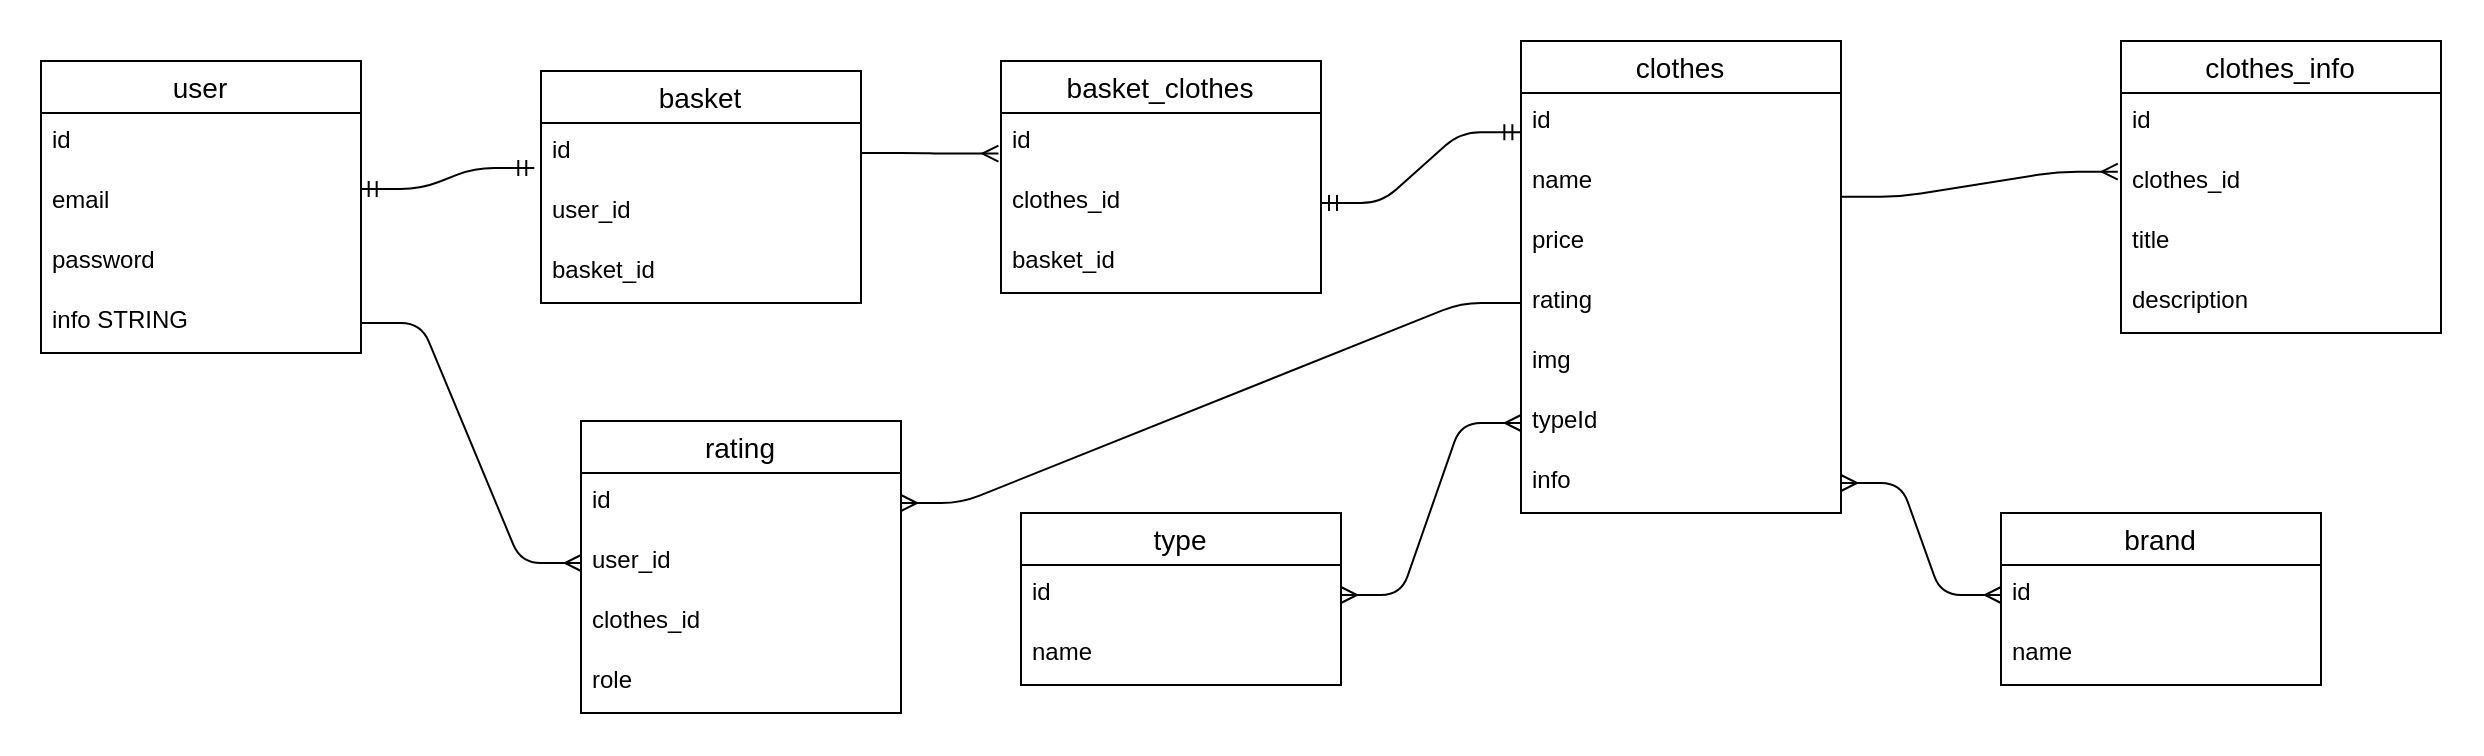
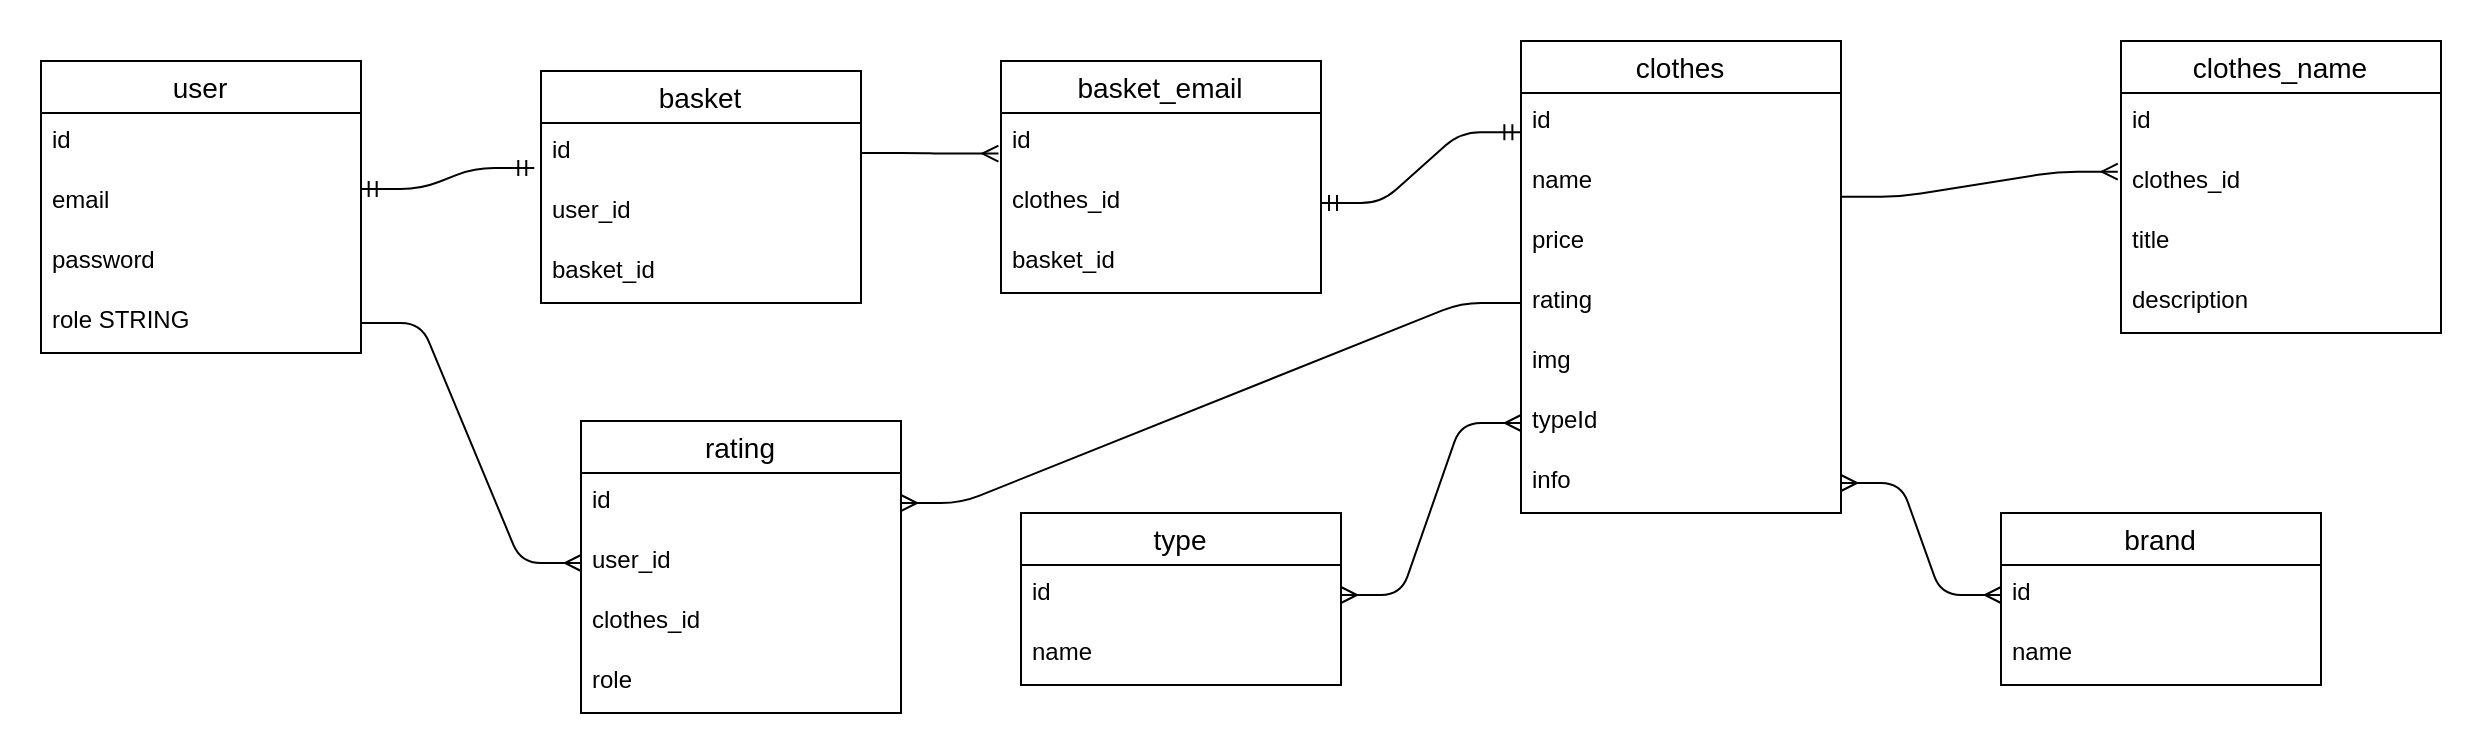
(2280, 69) -> (2280, 69)
(1160, 89) -> (1160, 89)
(121, 321) -> (121, 321)
